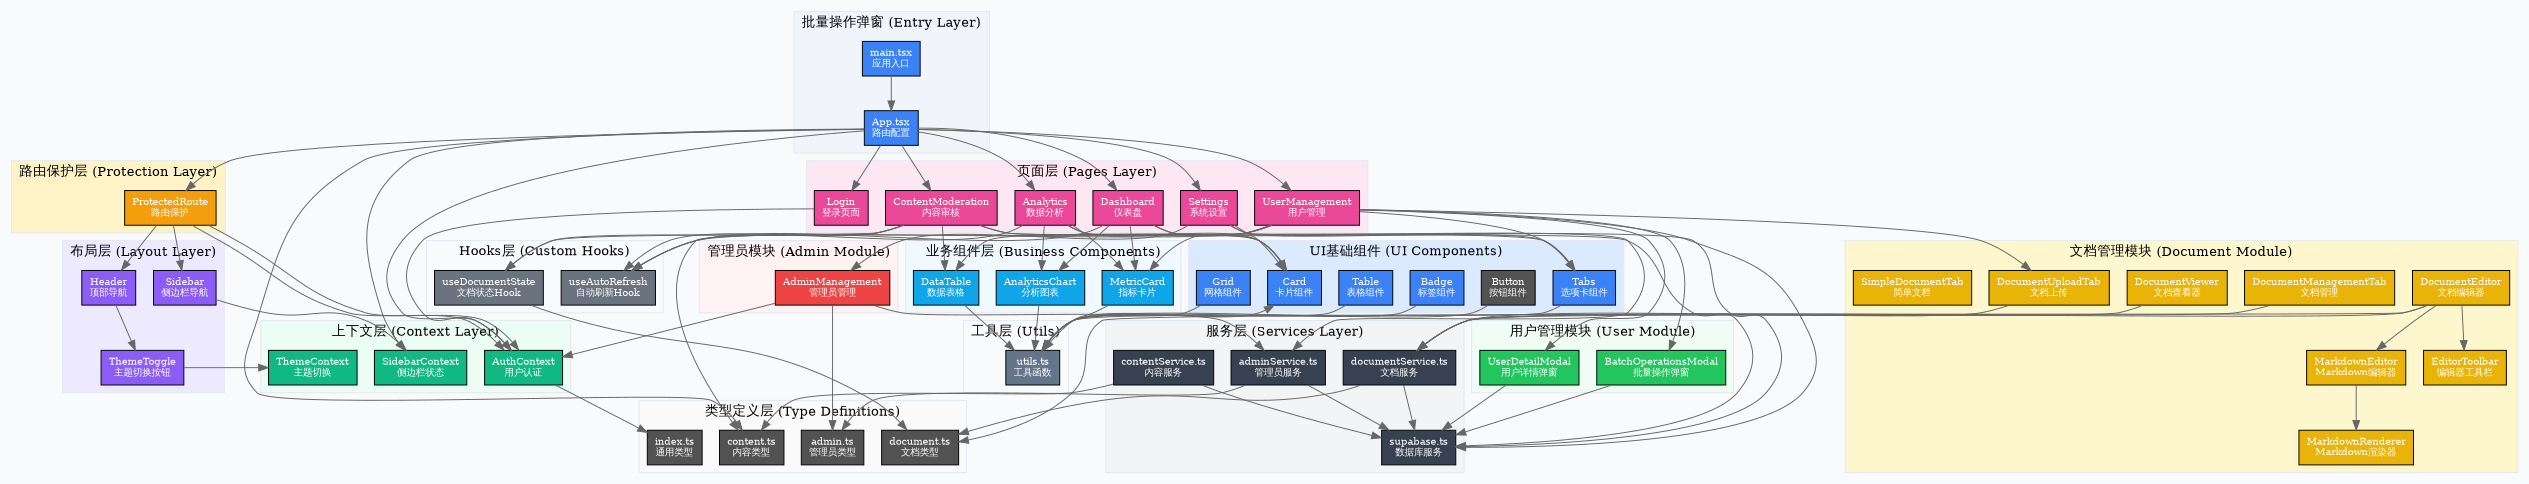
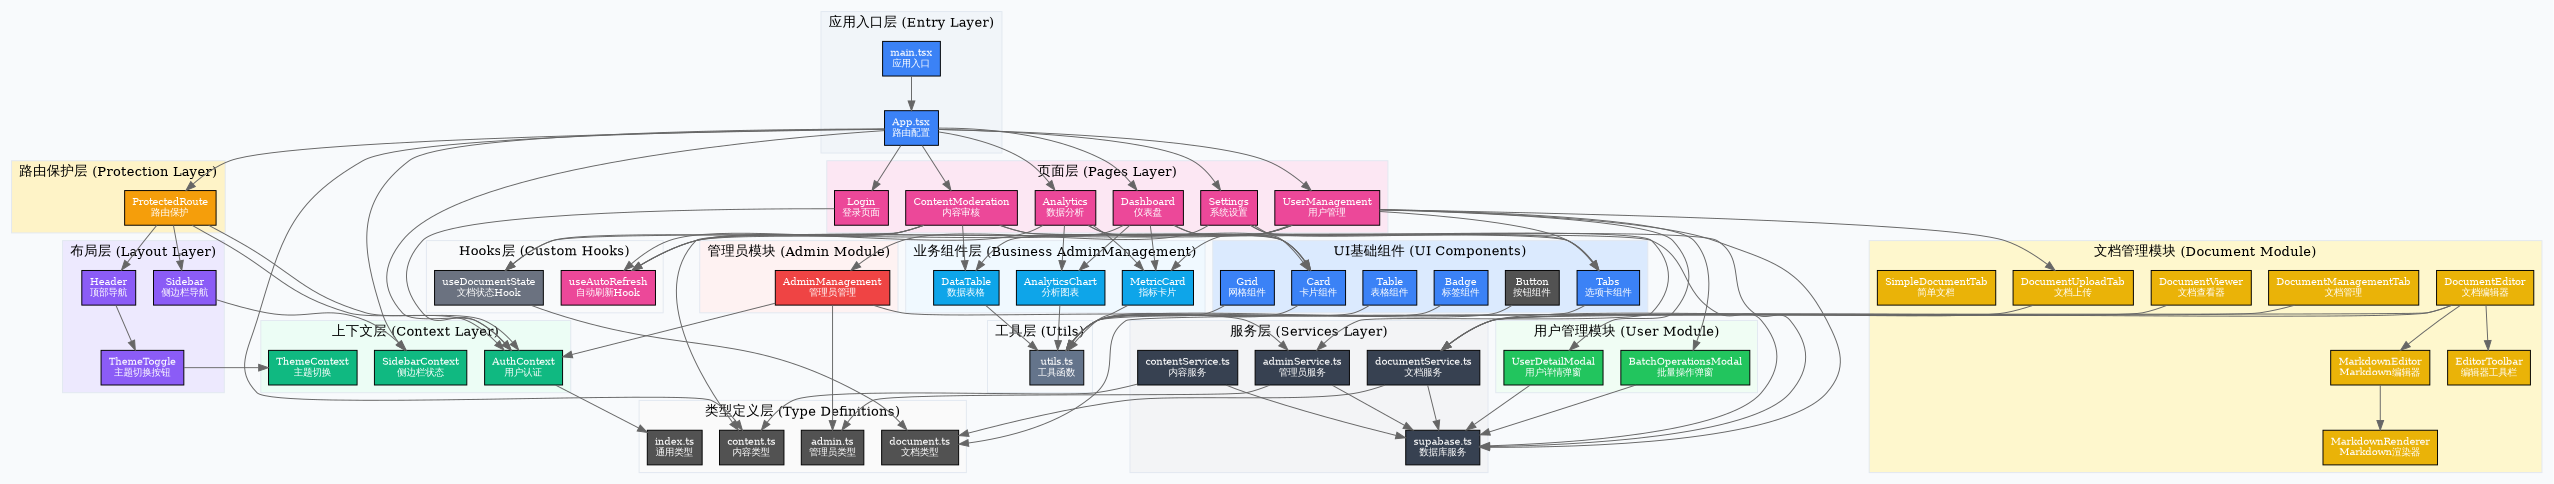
(892, 23) -> (911, 23)
(1043, 252) -> (1055, 252)
(608, 288) -> (608, 288)
(1148, 314) -> (1182, 314)
